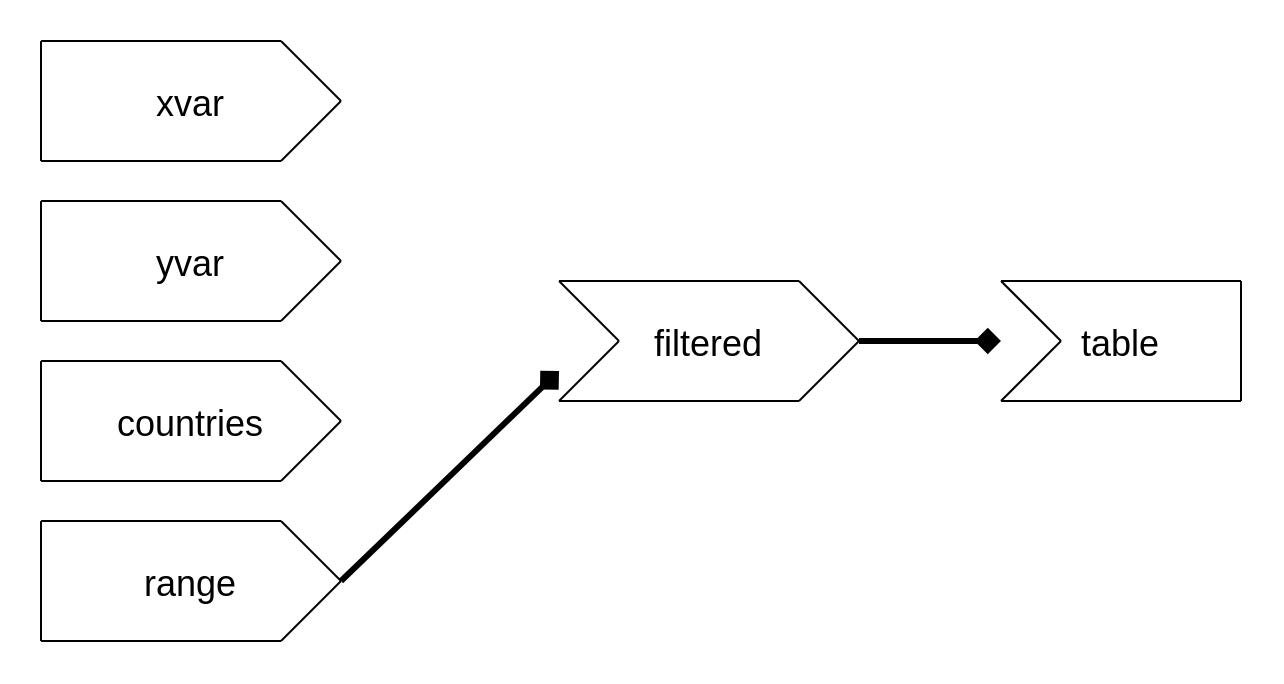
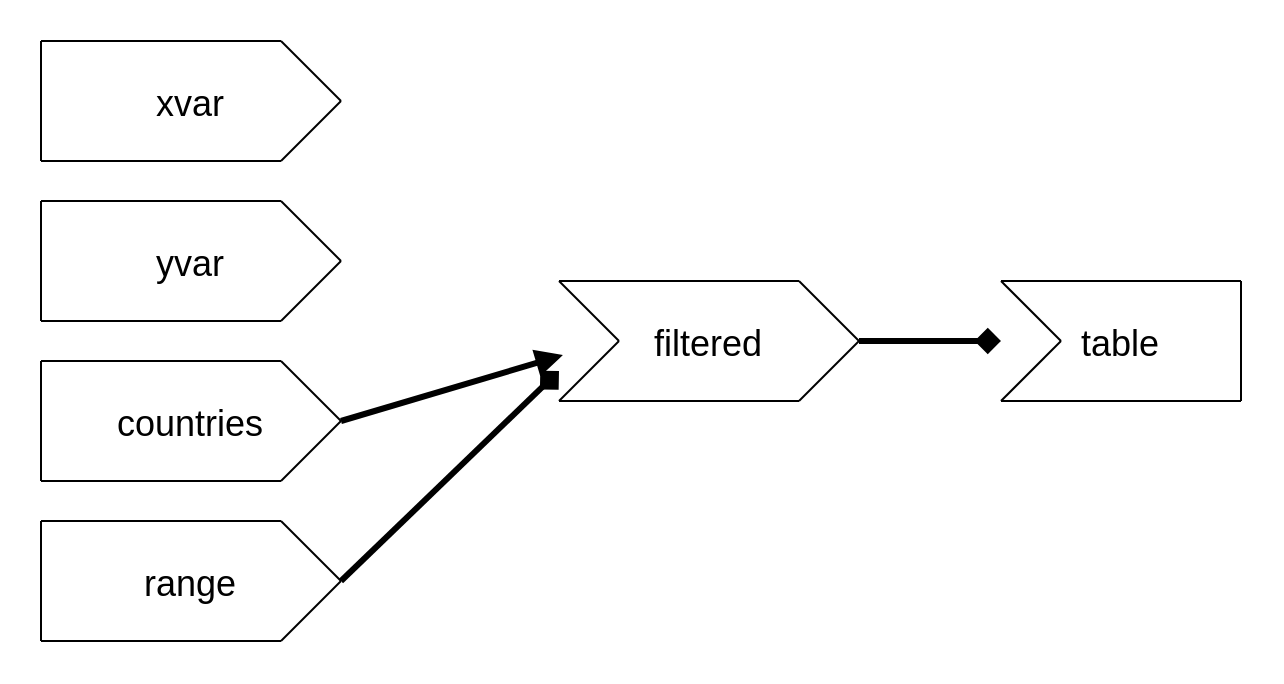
none -> (441, 391)
